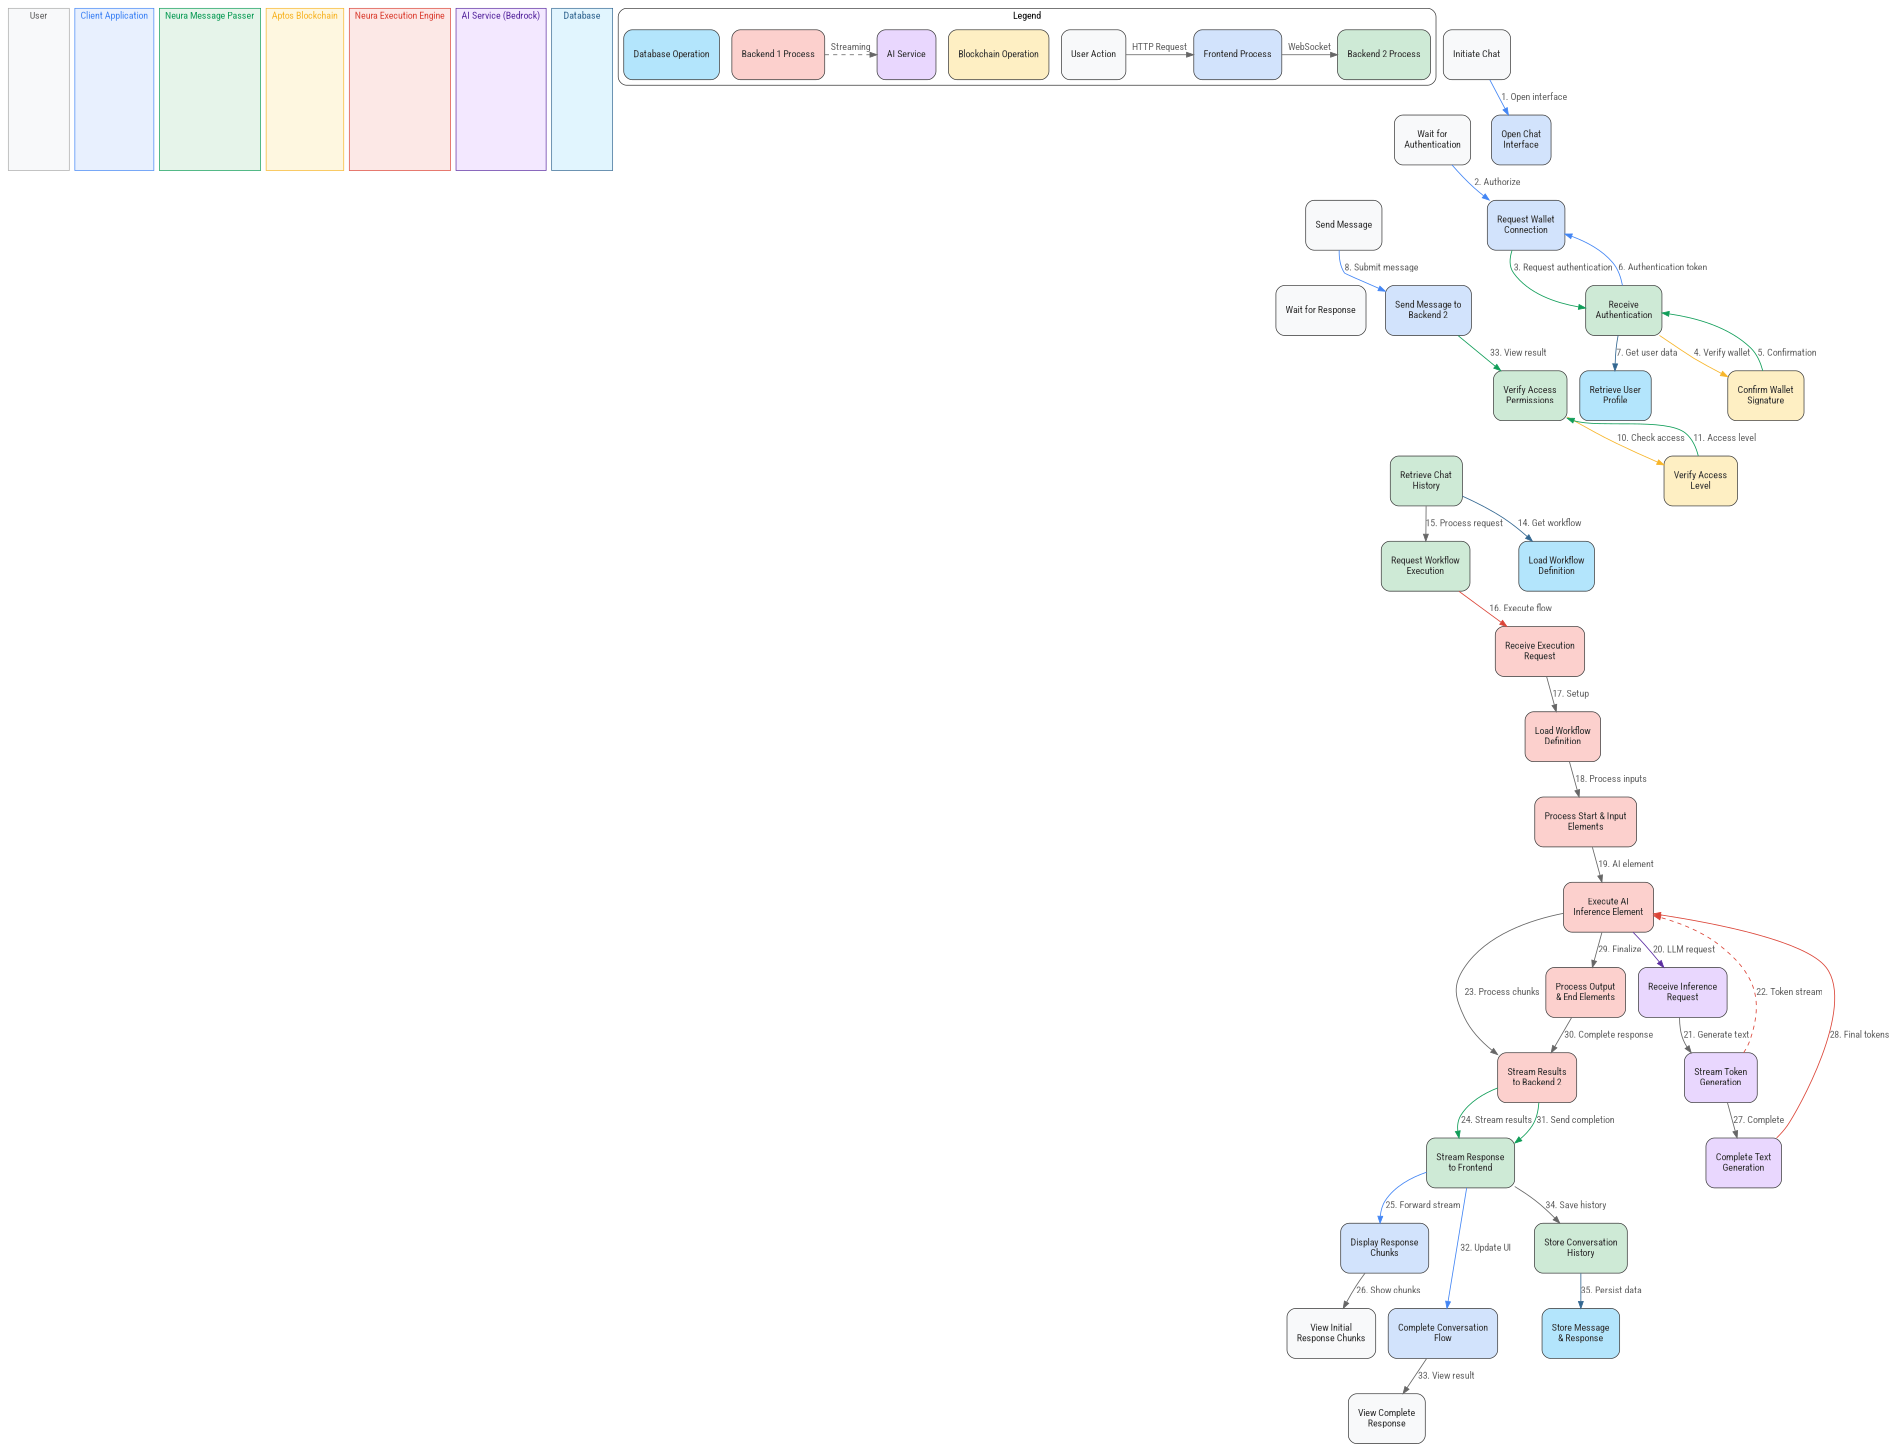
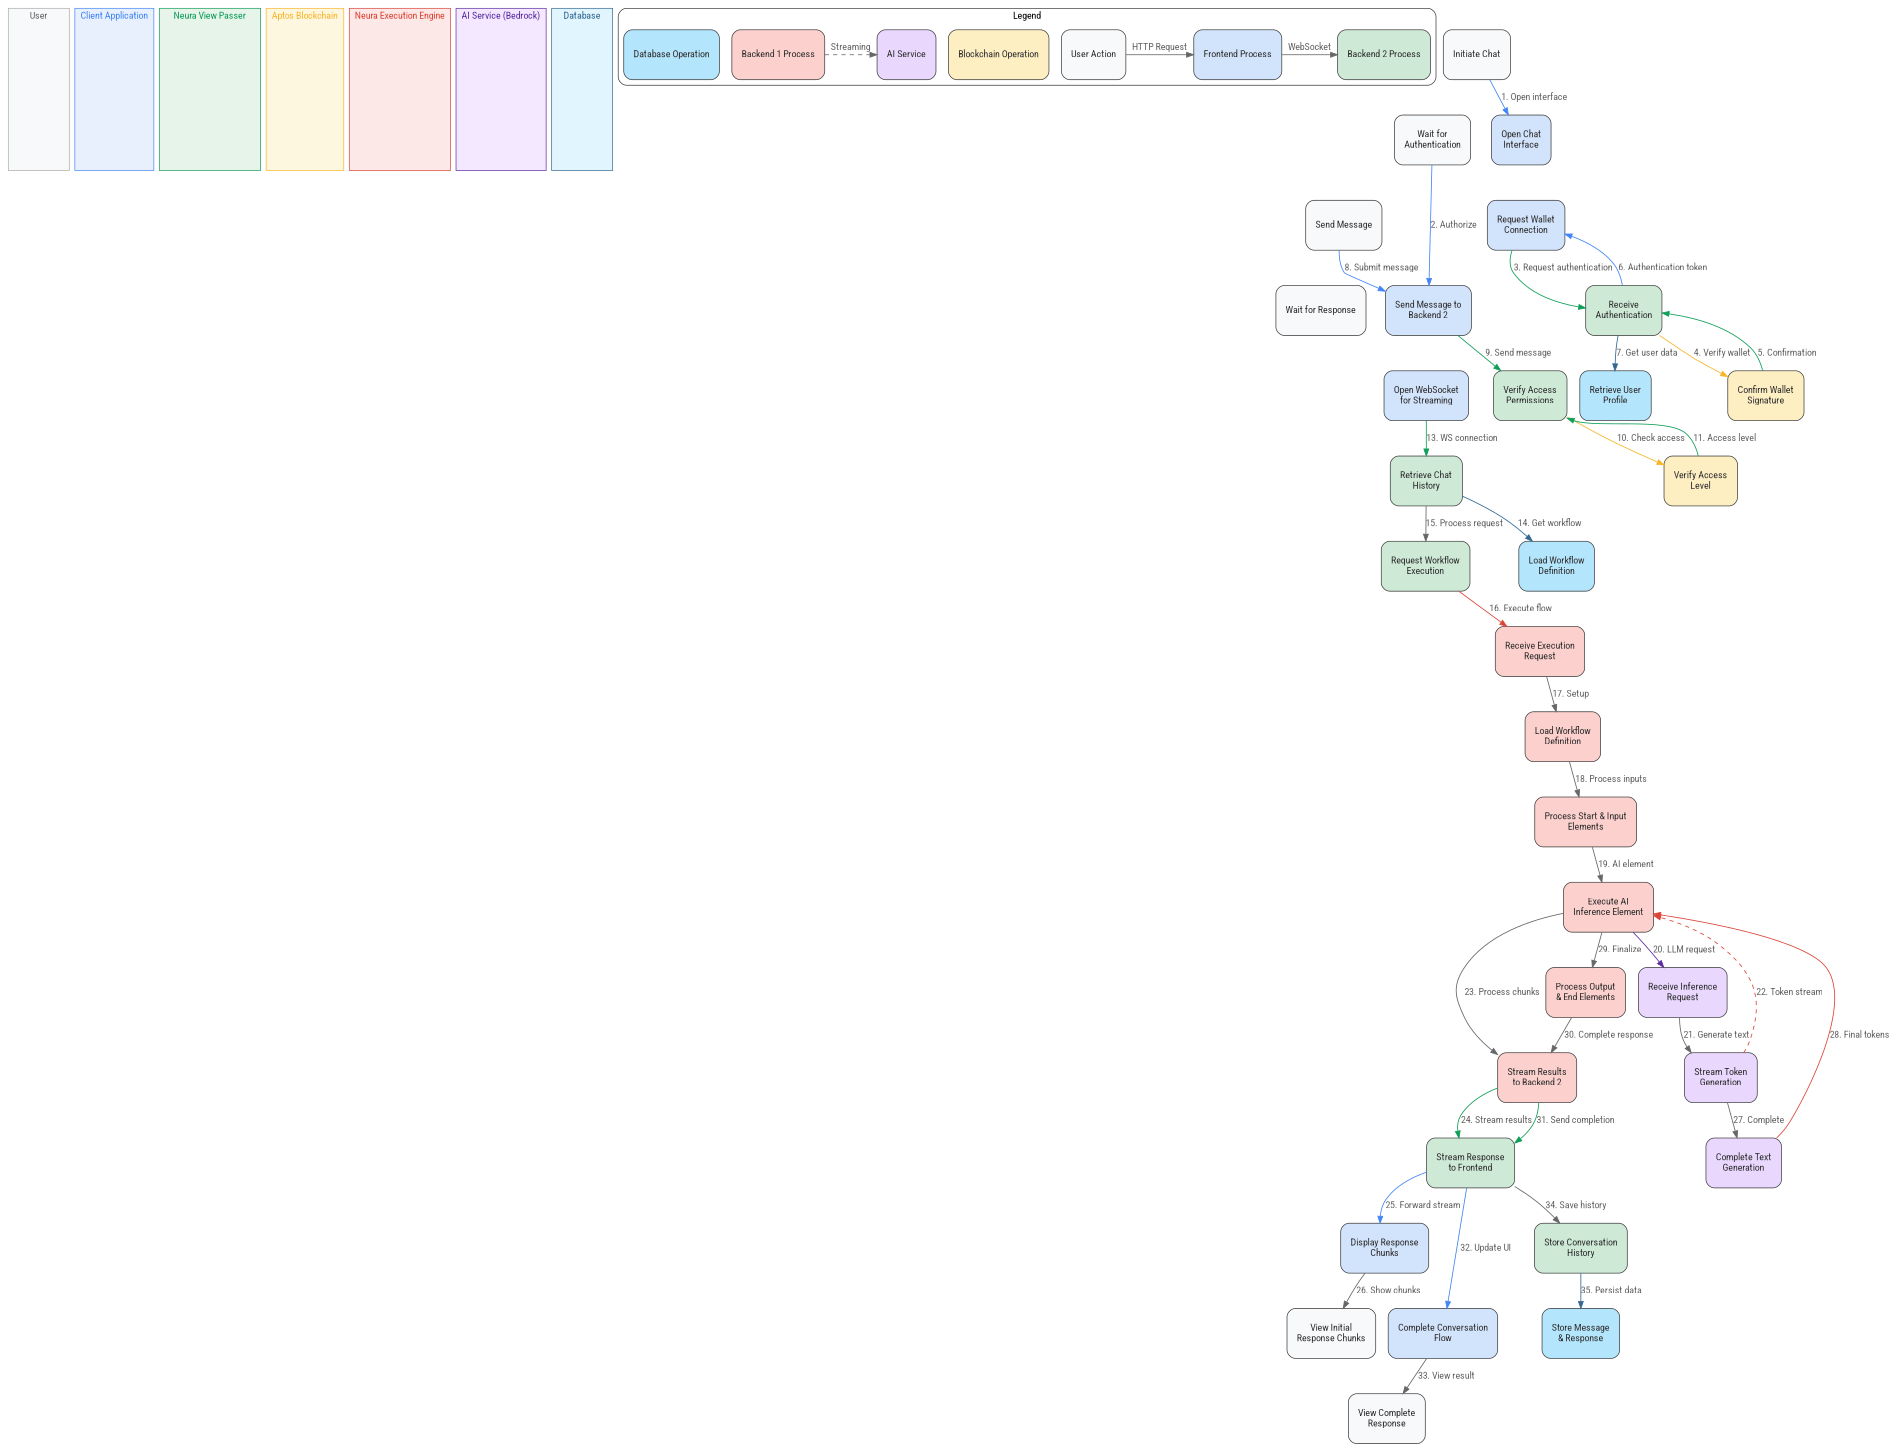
(210, 16) -> (210, 16)
(1467, 181) -> (1431, 222)
(1518, 353) -> (1518, 353)
none -> (1426, 396)
